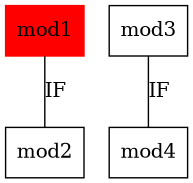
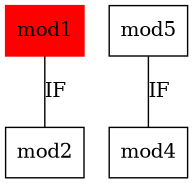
(148, 31) -> (148, 31)
